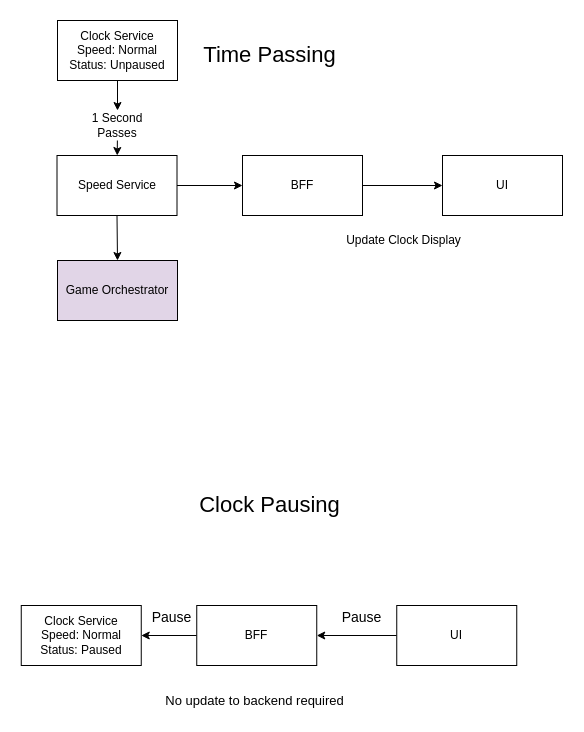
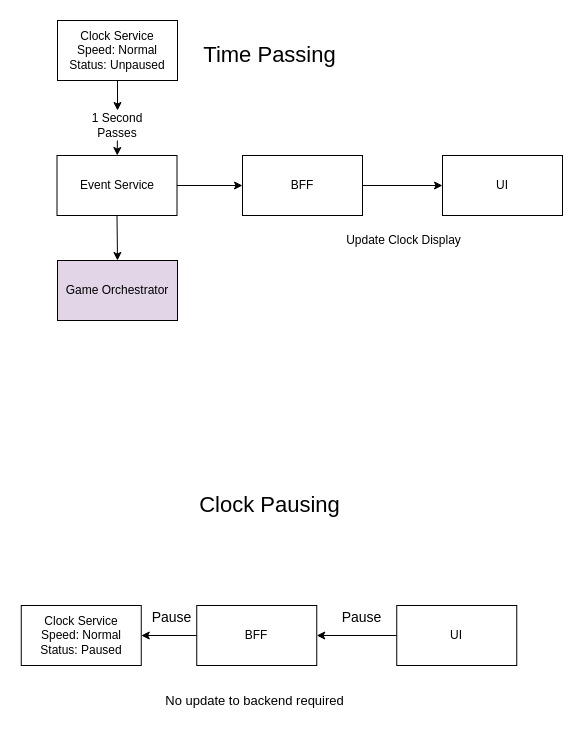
(118, 186) -> (118, 186)
